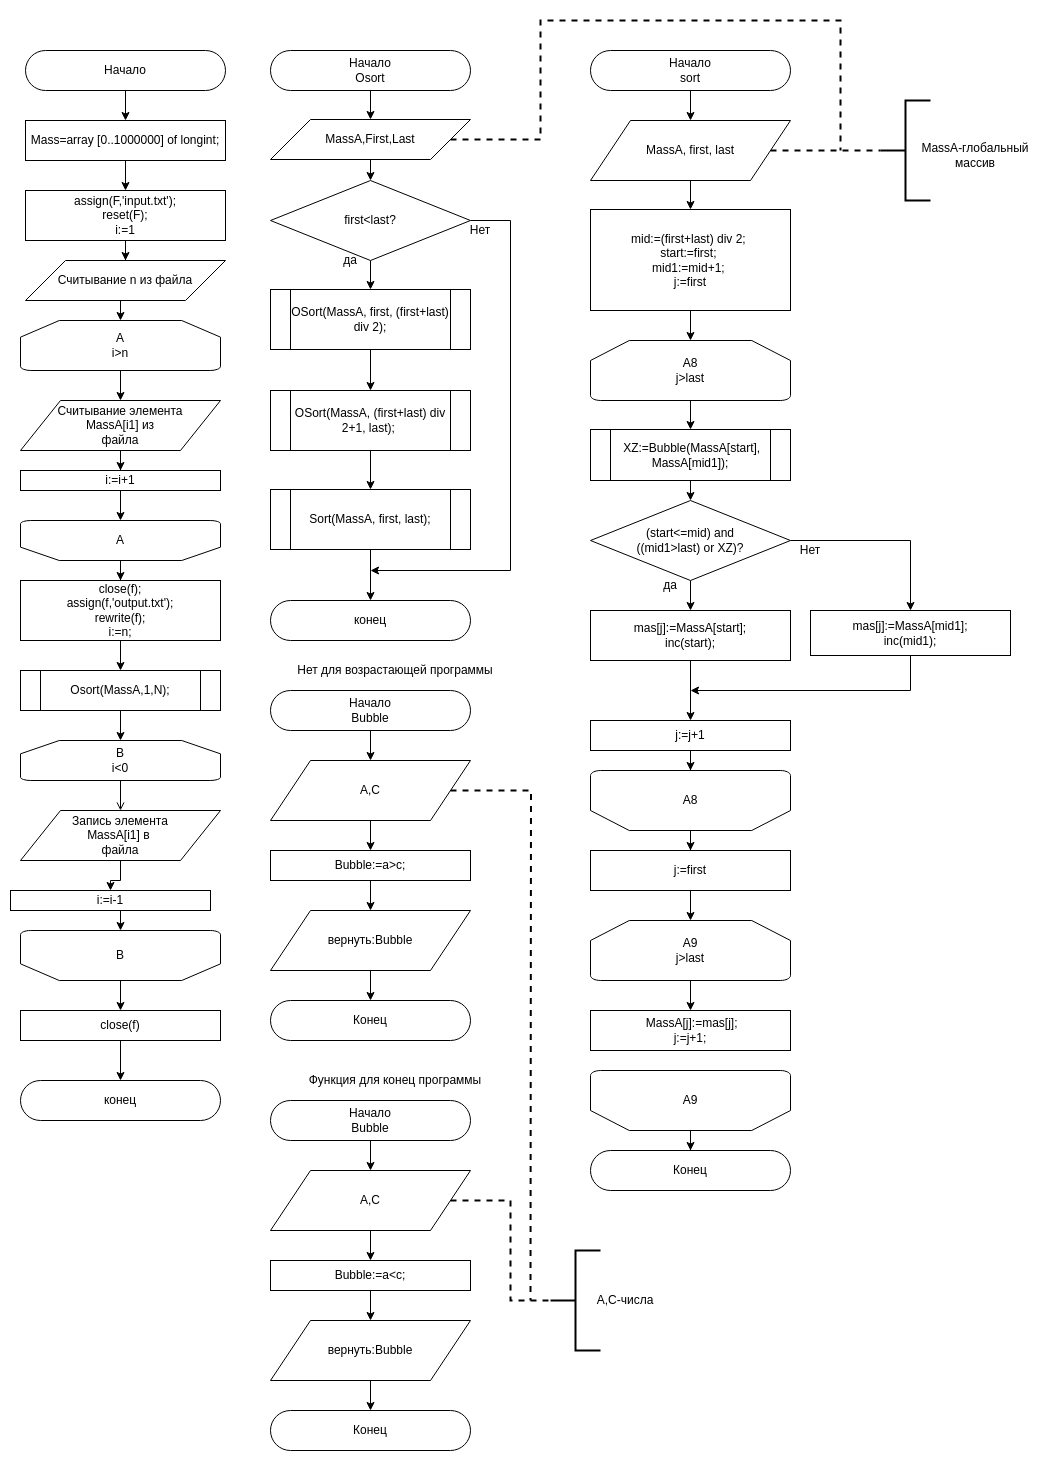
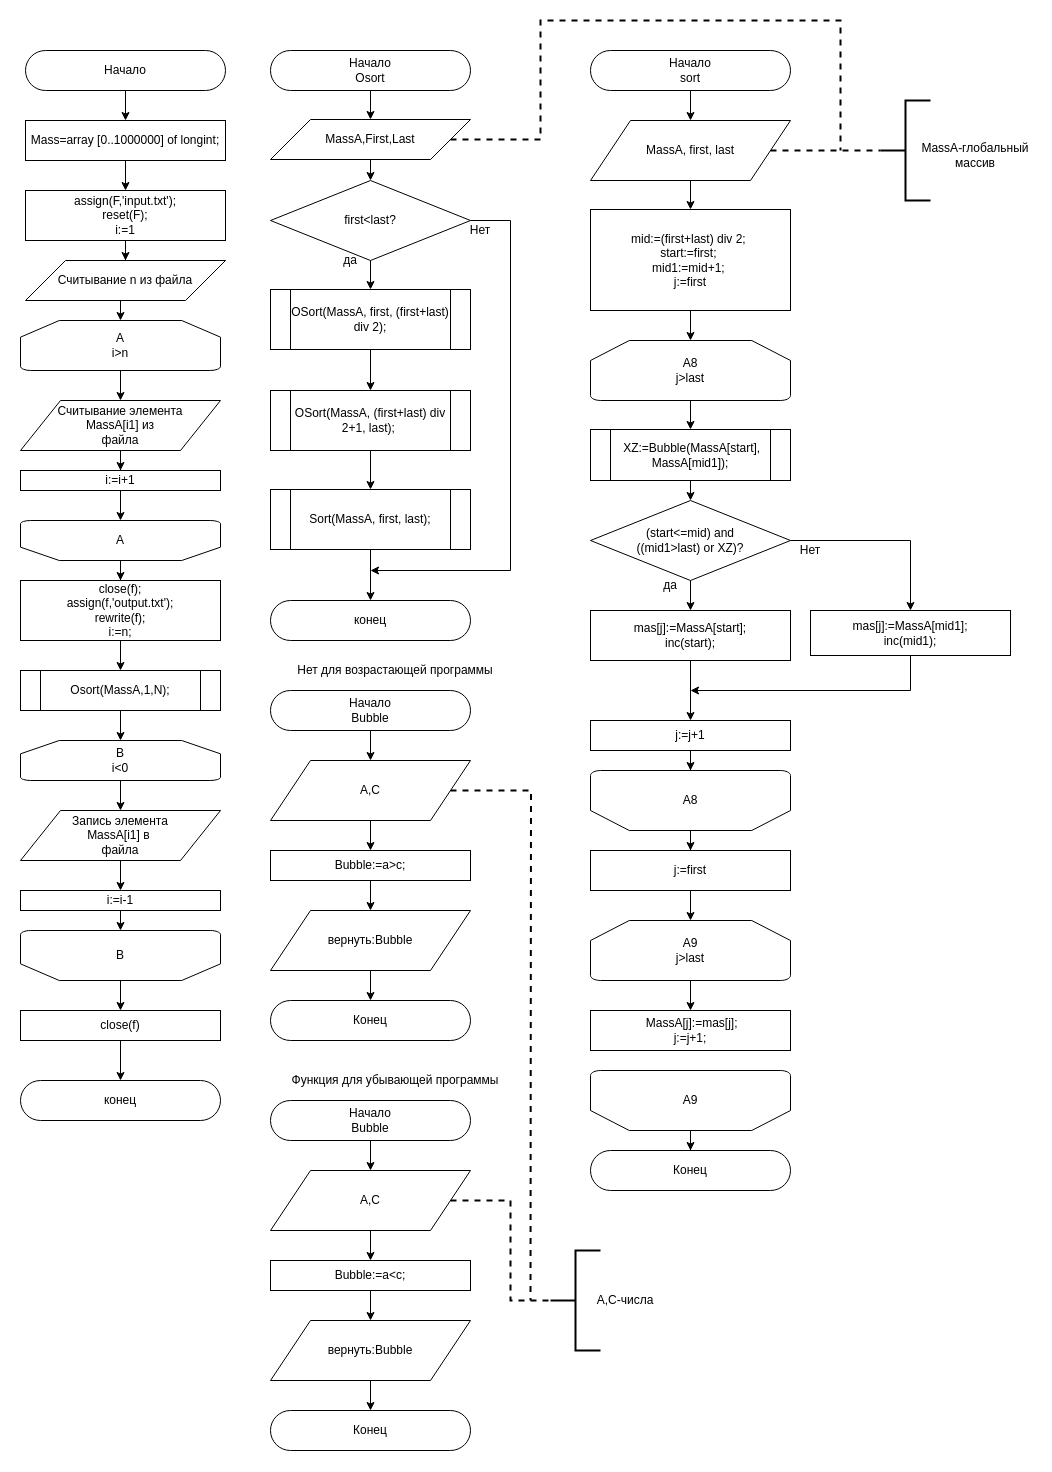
(121, 804) -> (121, 802)
(111, 901) -> (121, 901)
(396, 1081) -> (396, 1081)
